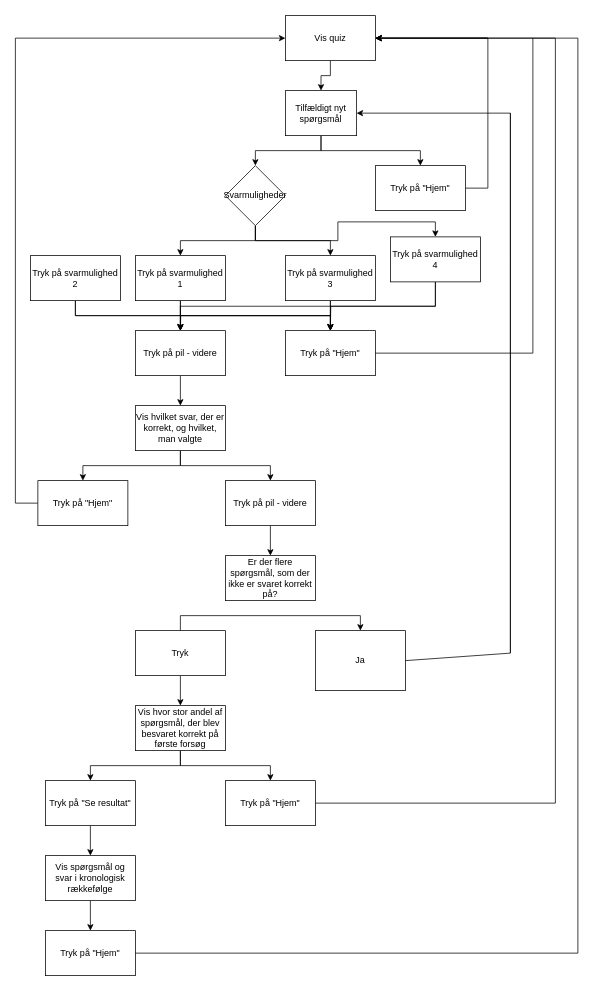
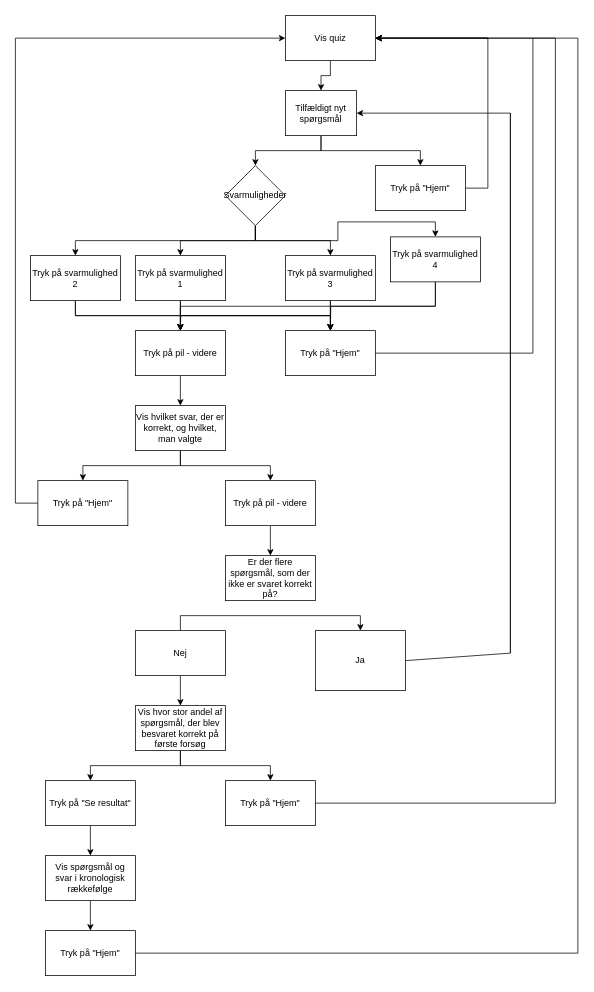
none -> (122, 240)
(180, 653) -> (180, 653)
